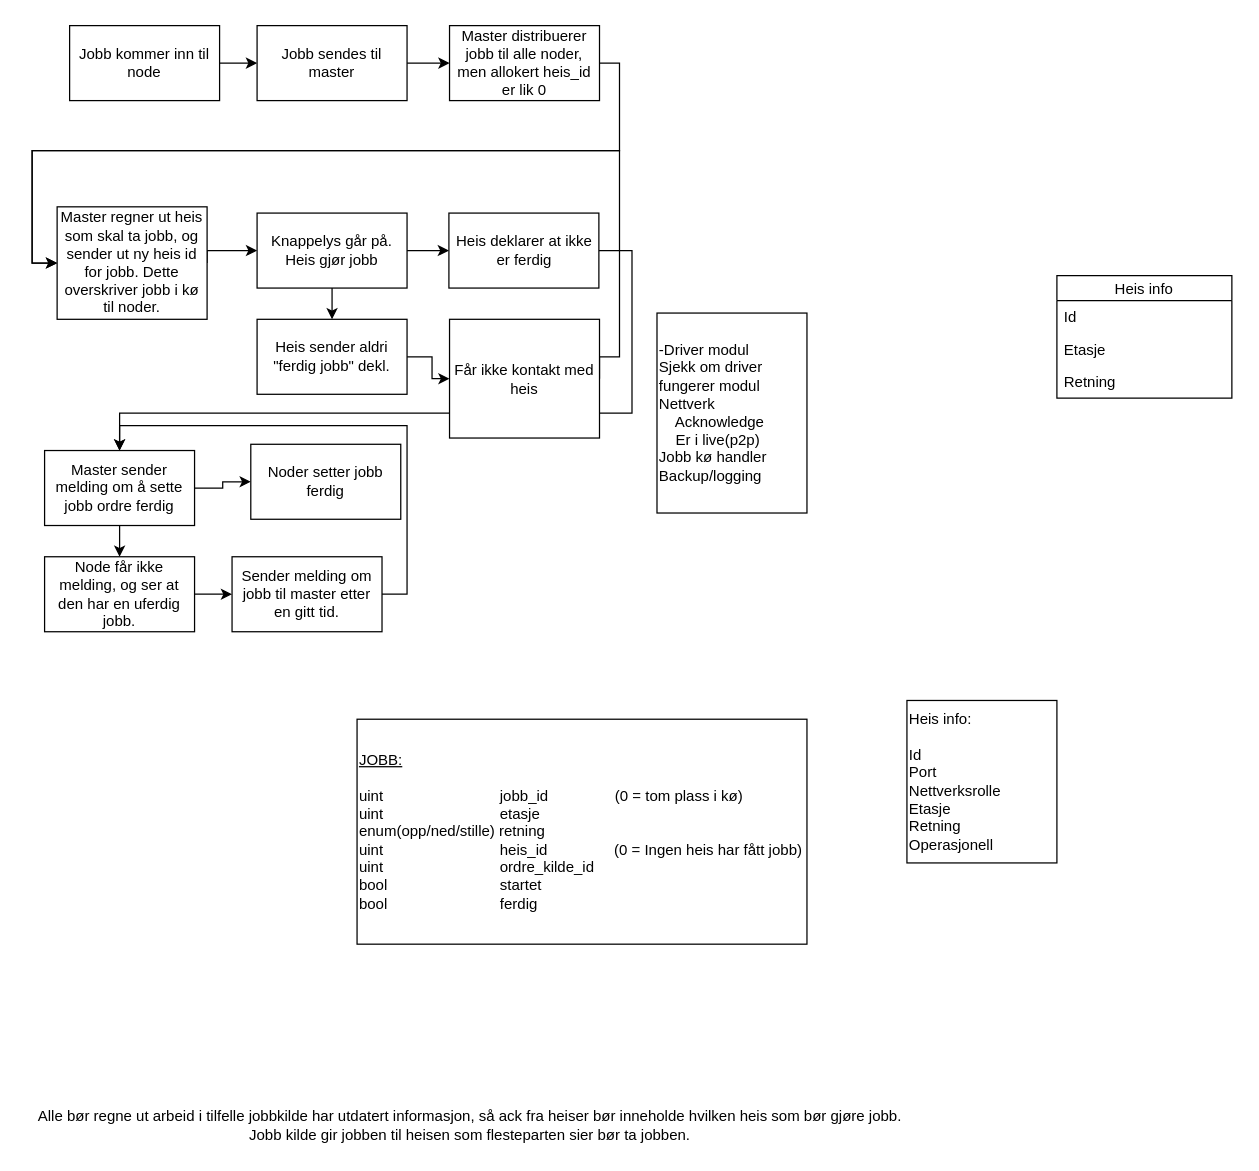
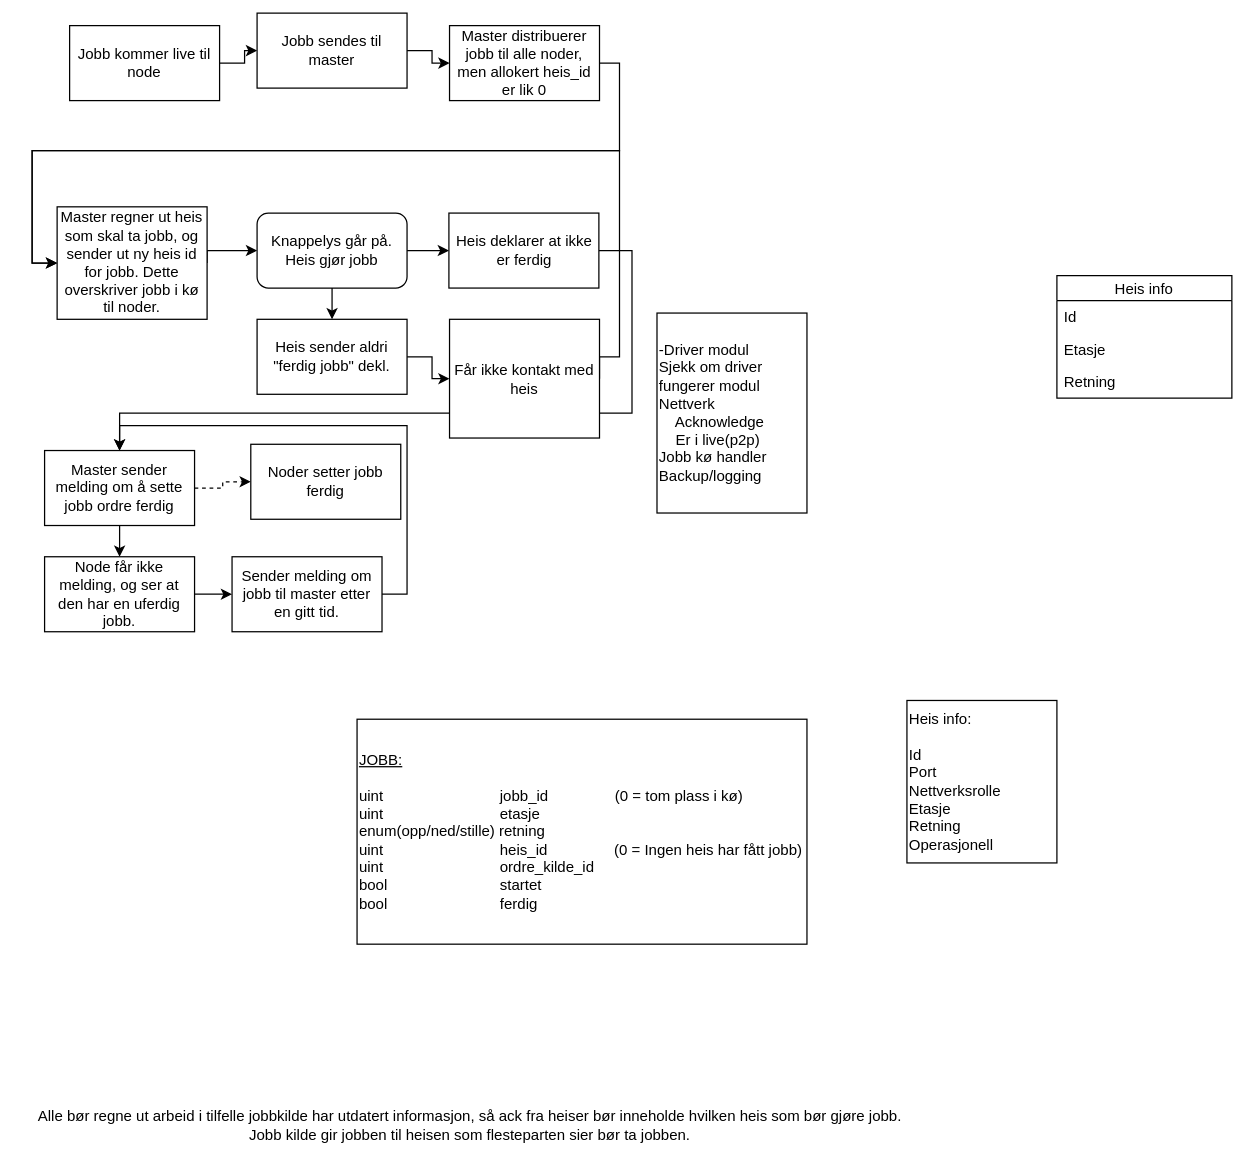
(144, 63) -> (144, 63)
(332, 63) -> (332, 51)
(332, 251) -> (332, 251)
(221, 488) -> (221, 488)
